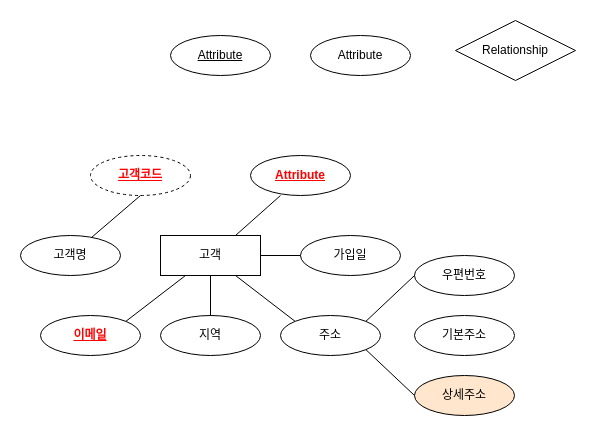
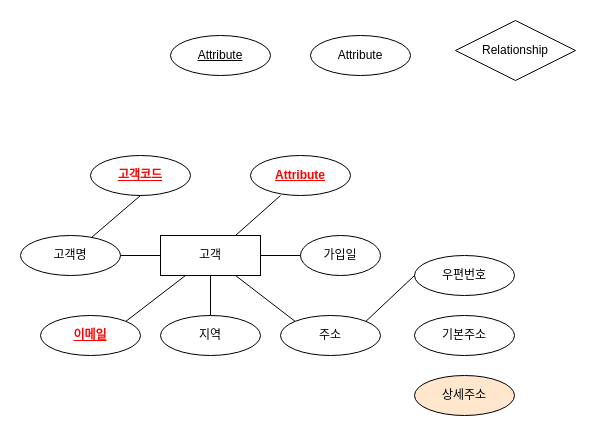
(141, 176) -> (141, 176)
none -> (141, 256)
(351, 256) -> (341, 256)
(390, 373) -> none
